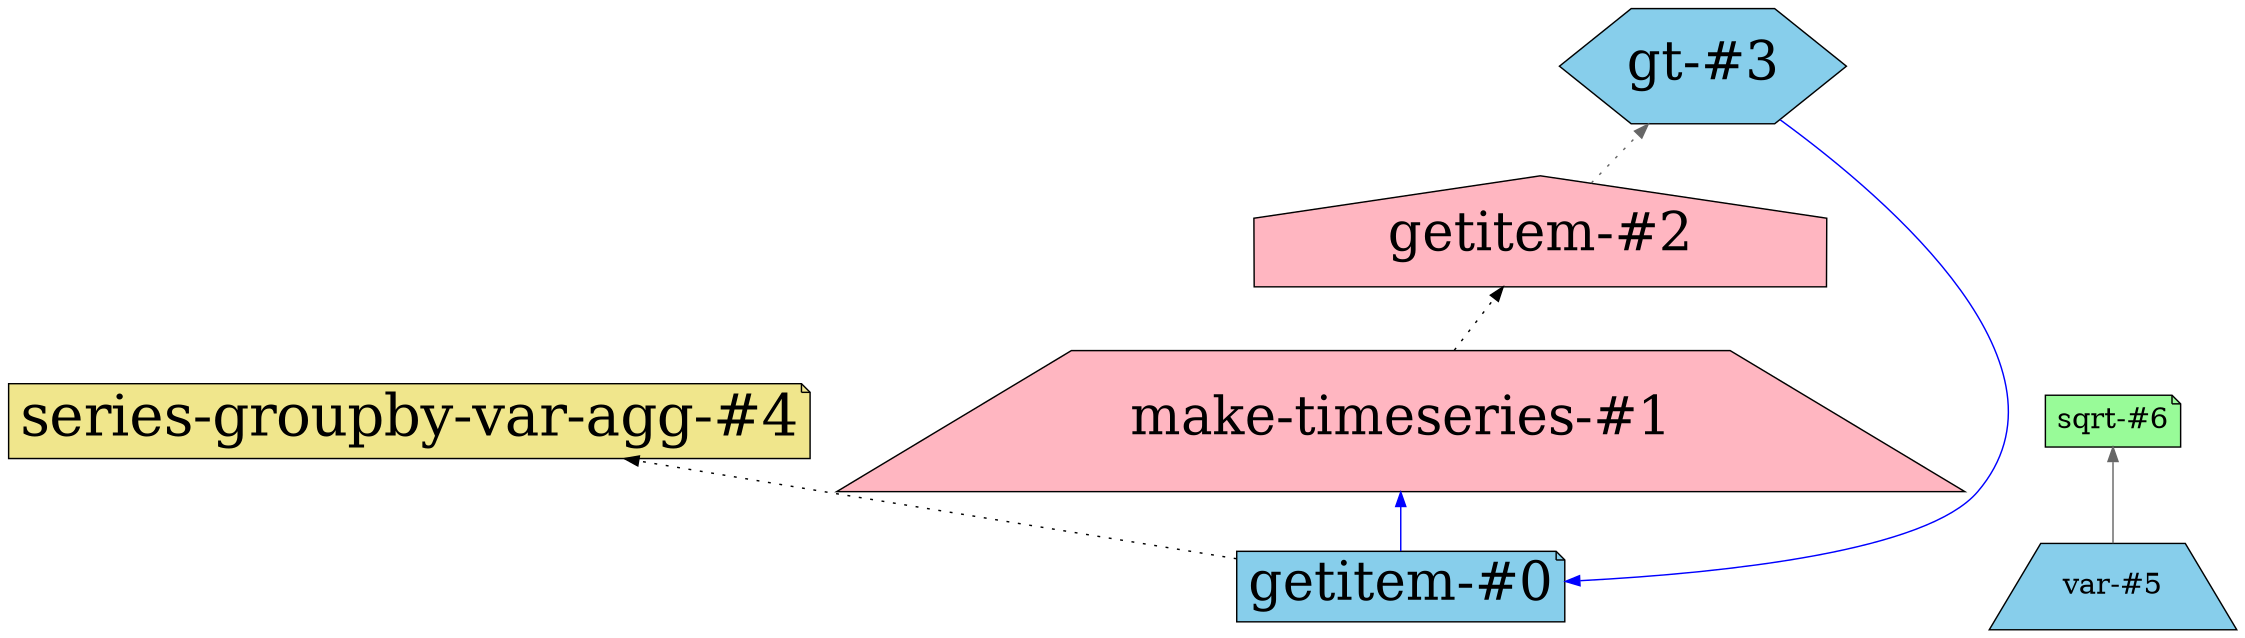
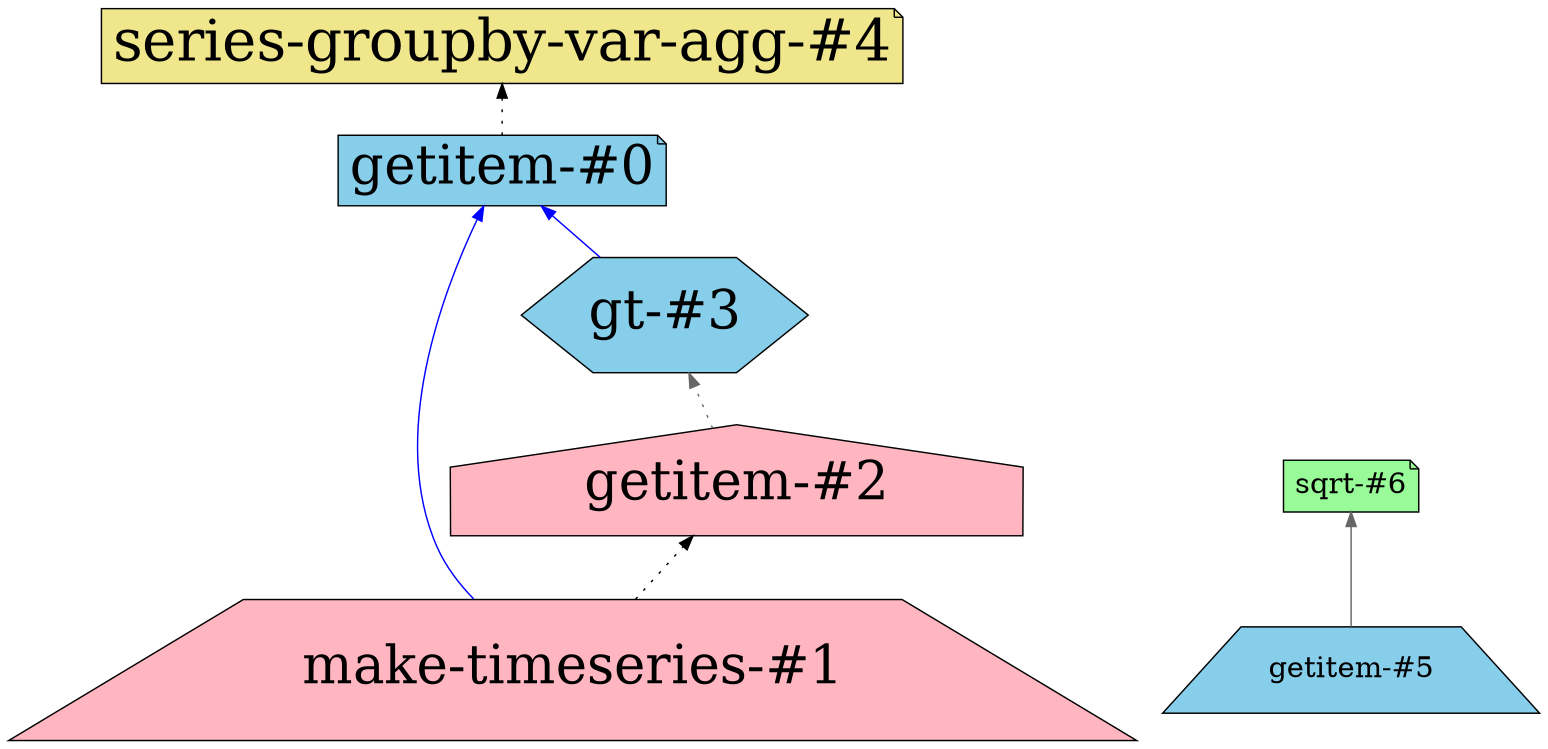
(1401, 529) -> (419, 412)
(2113, 587) -> (1351, 670)
